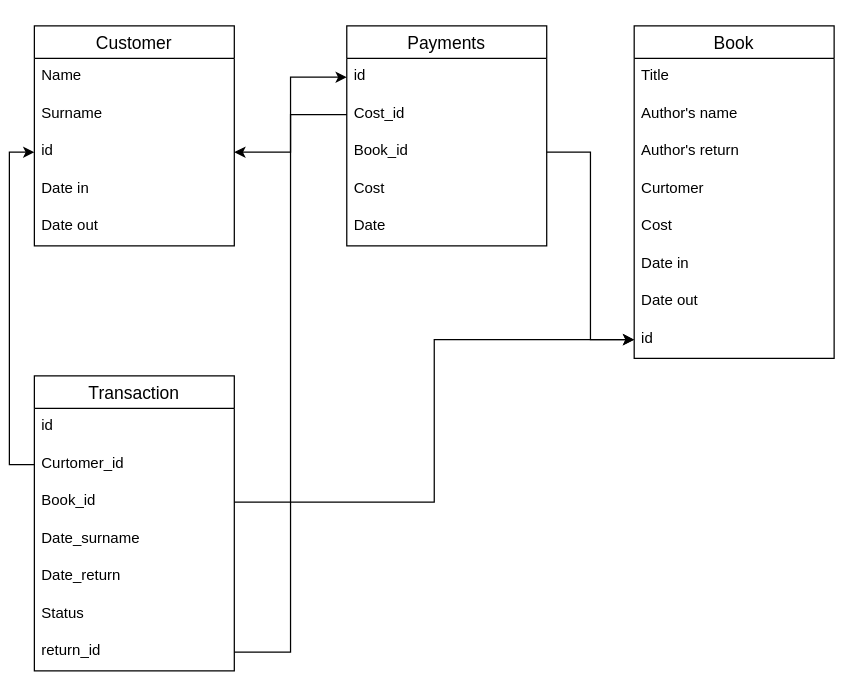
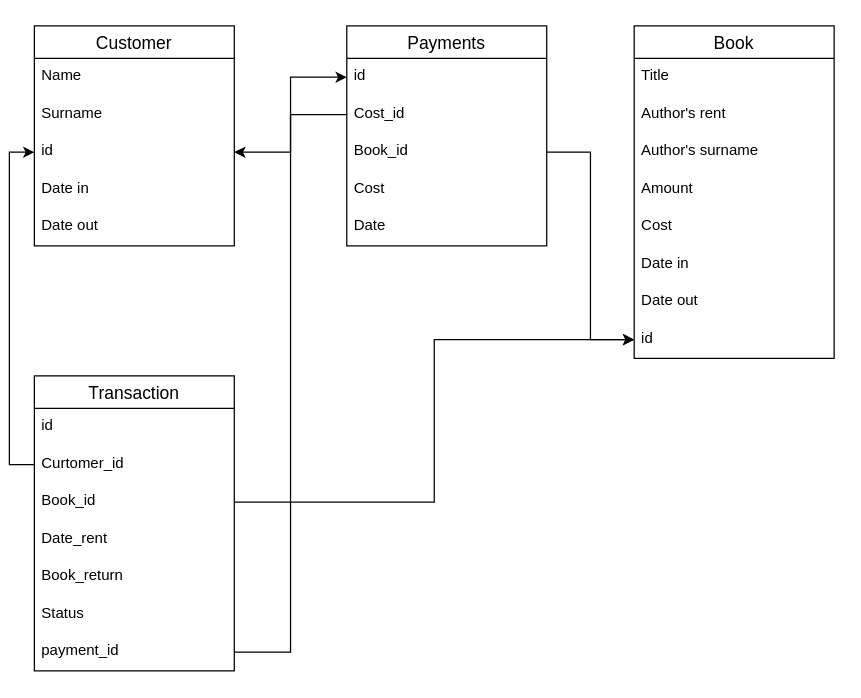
(692, 113) -> (692, 113)
(700, 150) -> (705, 150)
(675, 188) -> (666, 188)
(92, 538) -> (79, 538)
(87, 575) -> (87, 575)
(77, 650) -> (81, 650)
